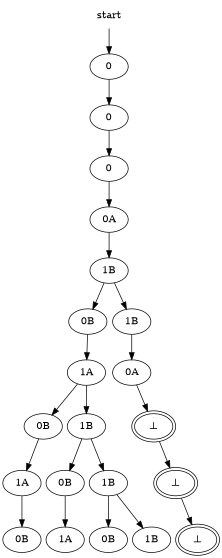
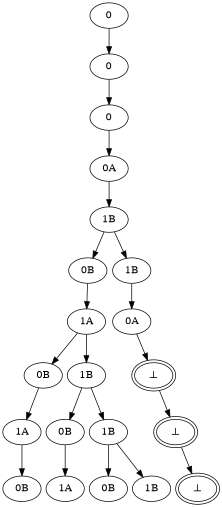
(109, 16) -> none
